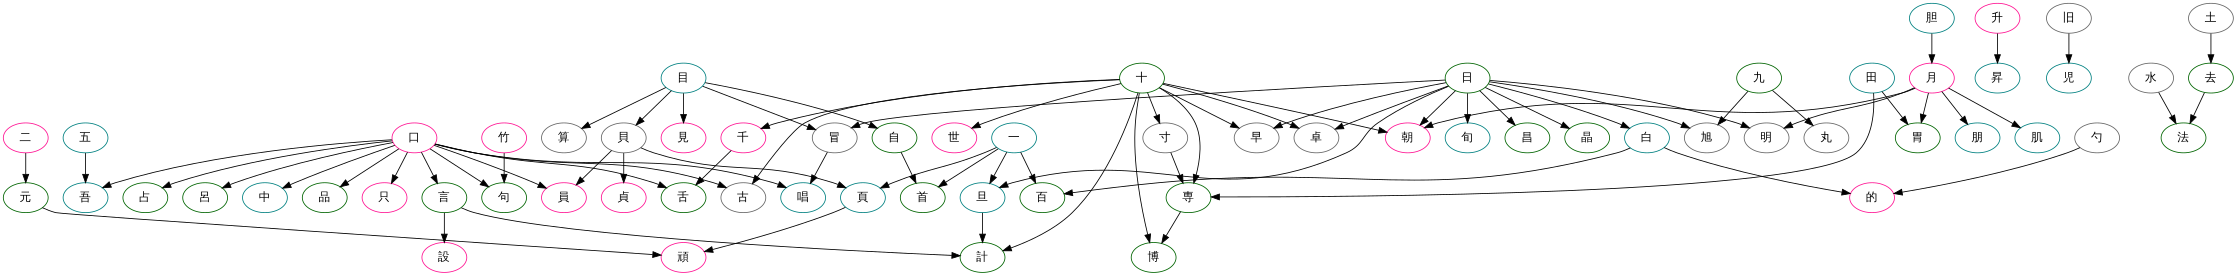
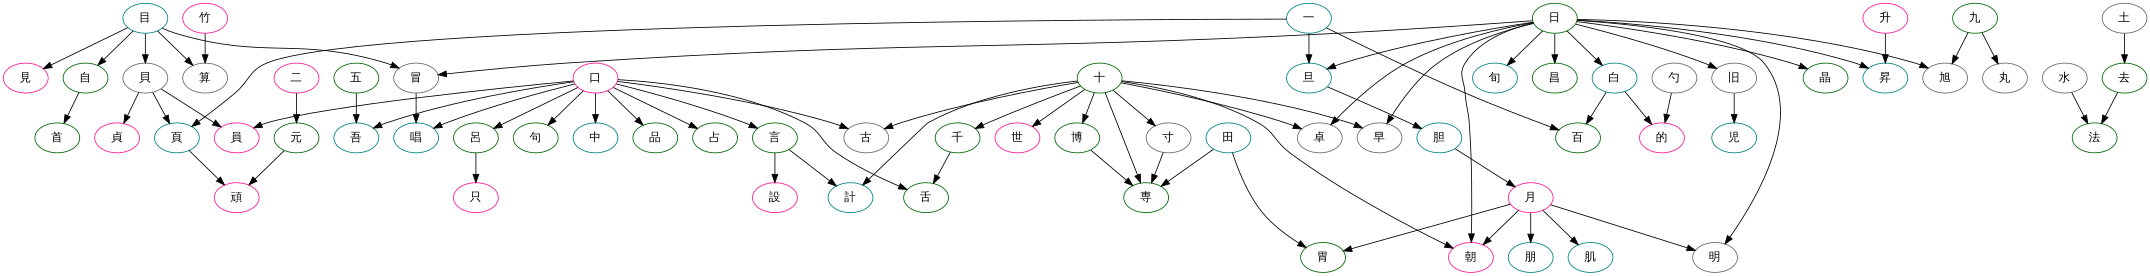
none -> (1720, 34)
none -> (1643, 43)
(86, 138) -> (356, 78)
(743, 138) -> (958, 138)
(401, 164) -> (476, 164)
(504, 164) -> (205, 46)
(972, 166) -> none
(983, 223) -> (1371, 106)
(1173, 224) -> (1109, 165)
(983, 257) -> (850, 198)
